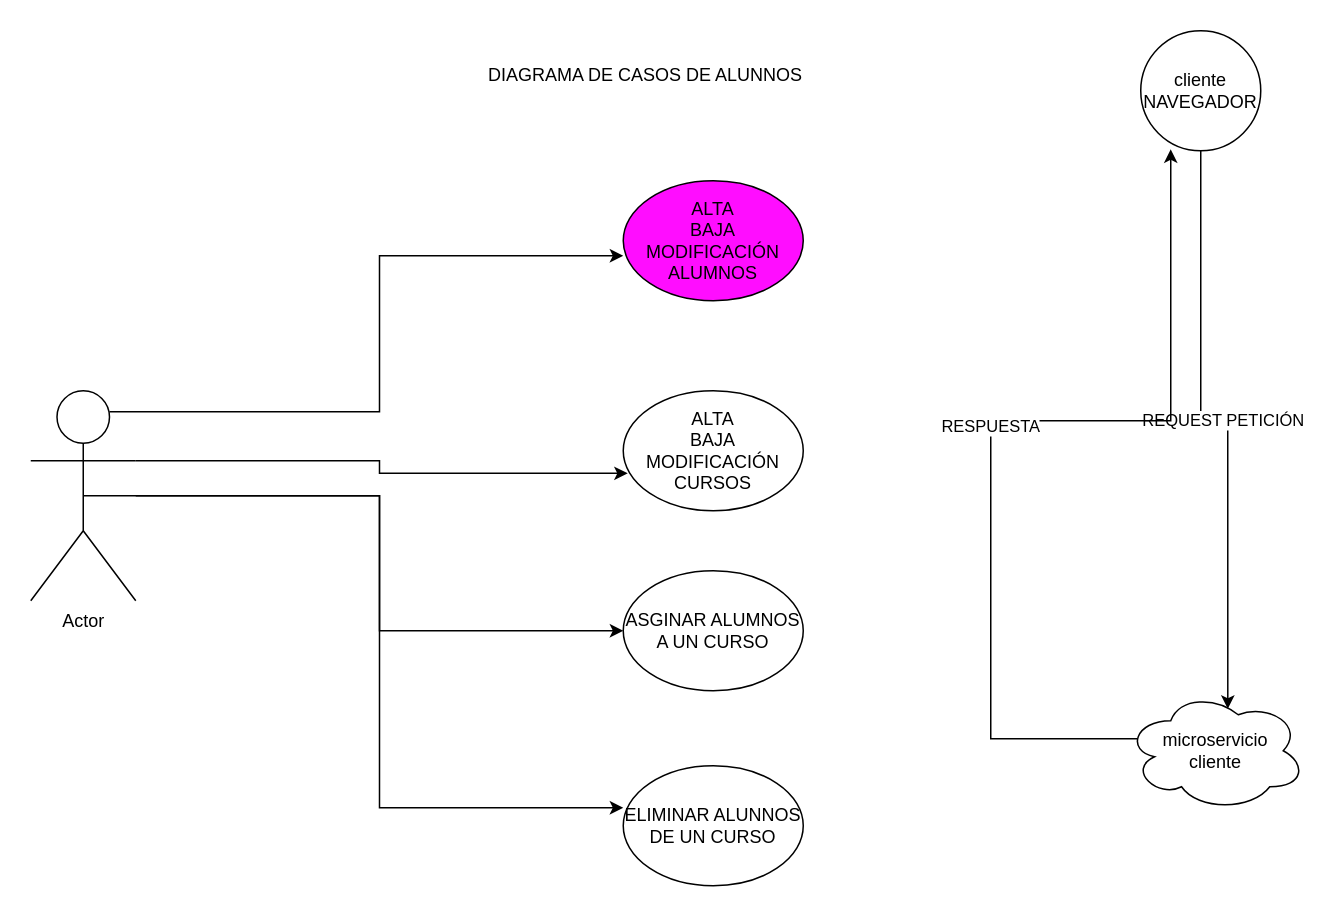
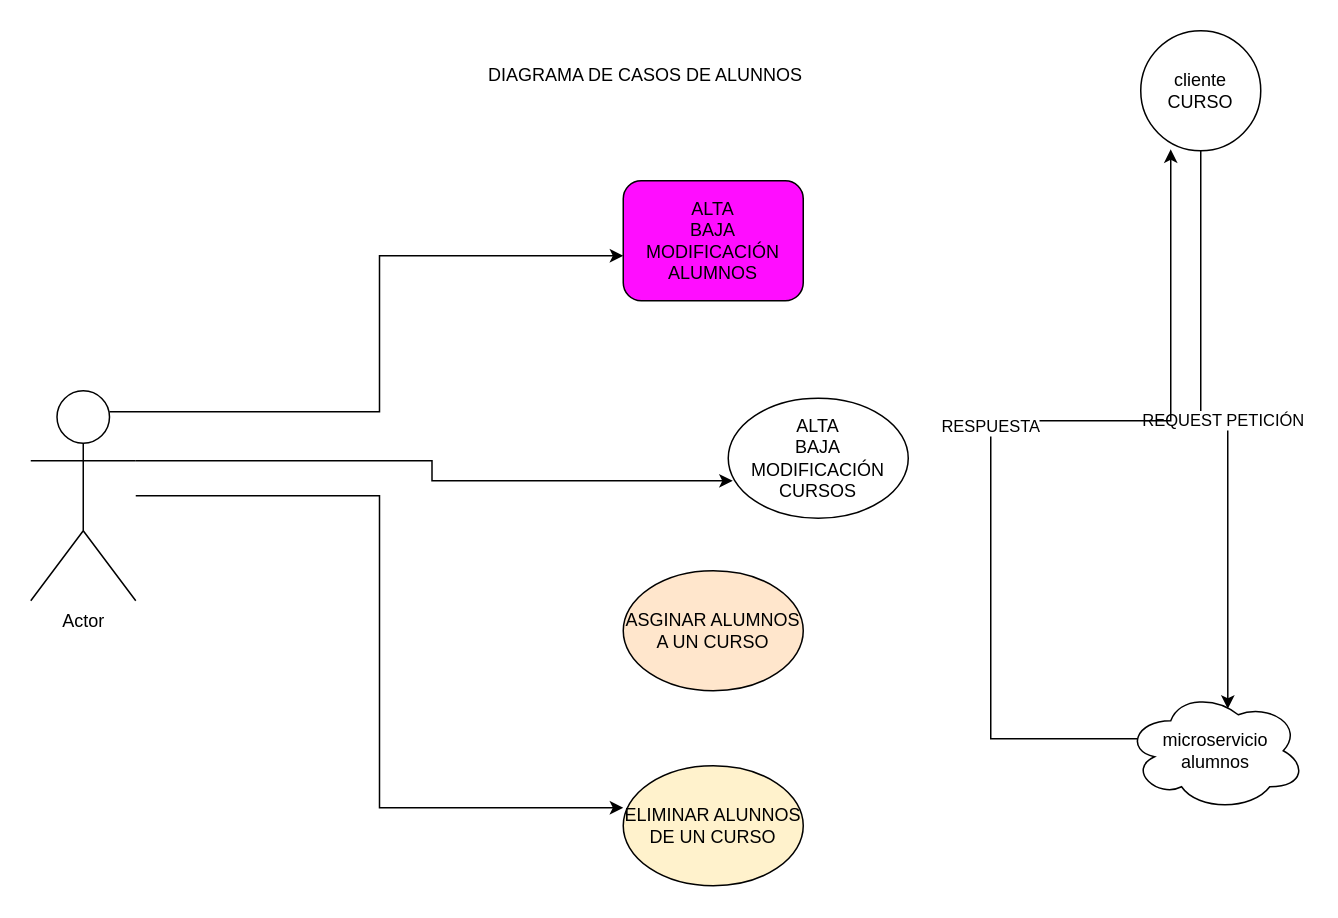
(1201, 91) -> (1201, 91)
(713, 241) -> (713, 241)
(713, 451) -> (818, 458)
(498, 631) -> none
(713, 631) -> (713, 631)
(1216, 751) -> (1216, 751)
(713, 826) -> (713, 826)
